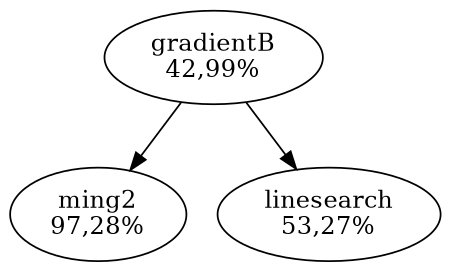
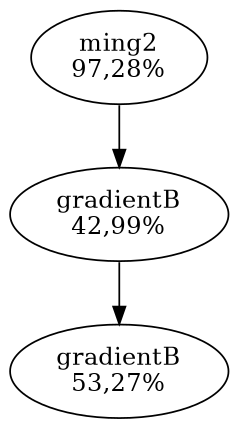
(161, 129) -> (119, 127)
(329, 214) -> (119, 371)
